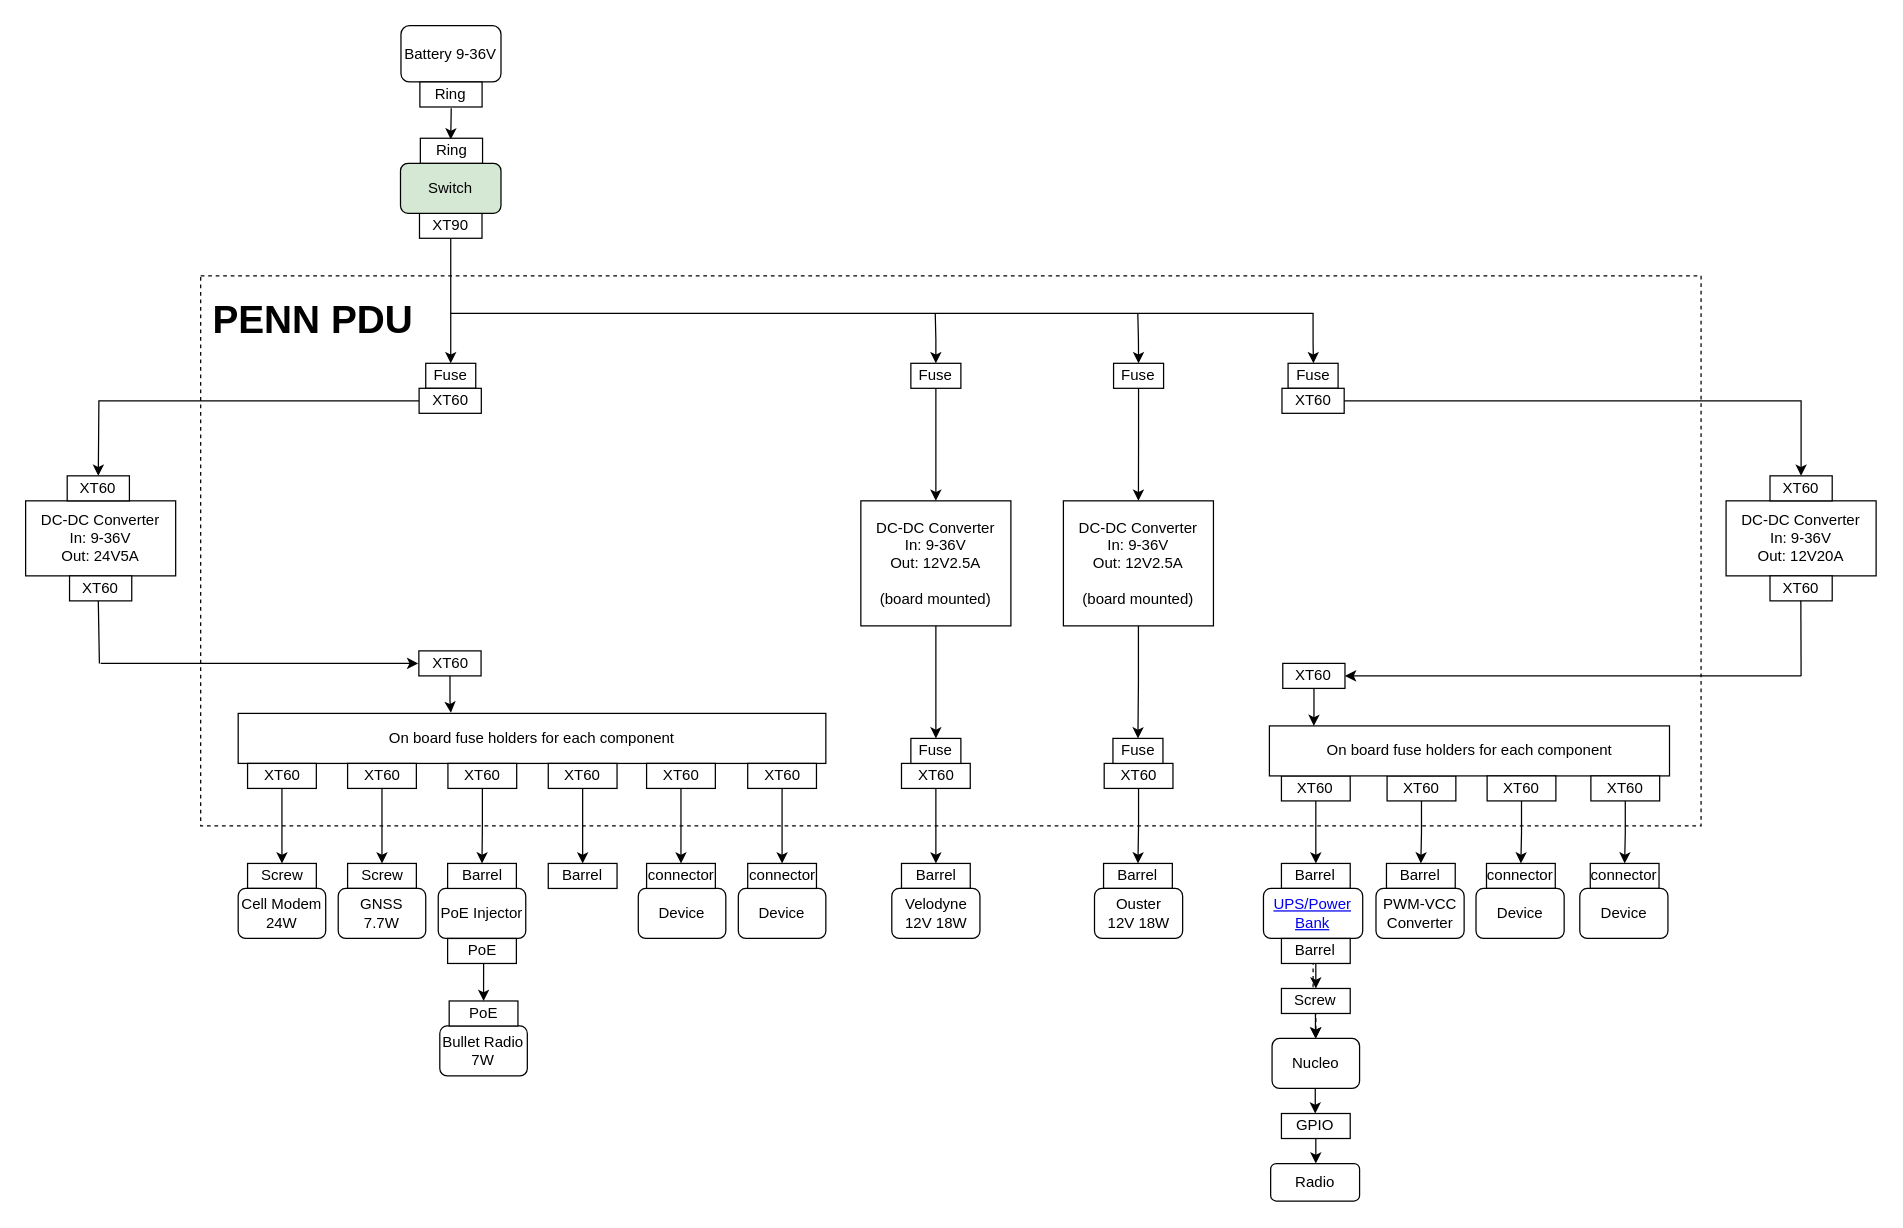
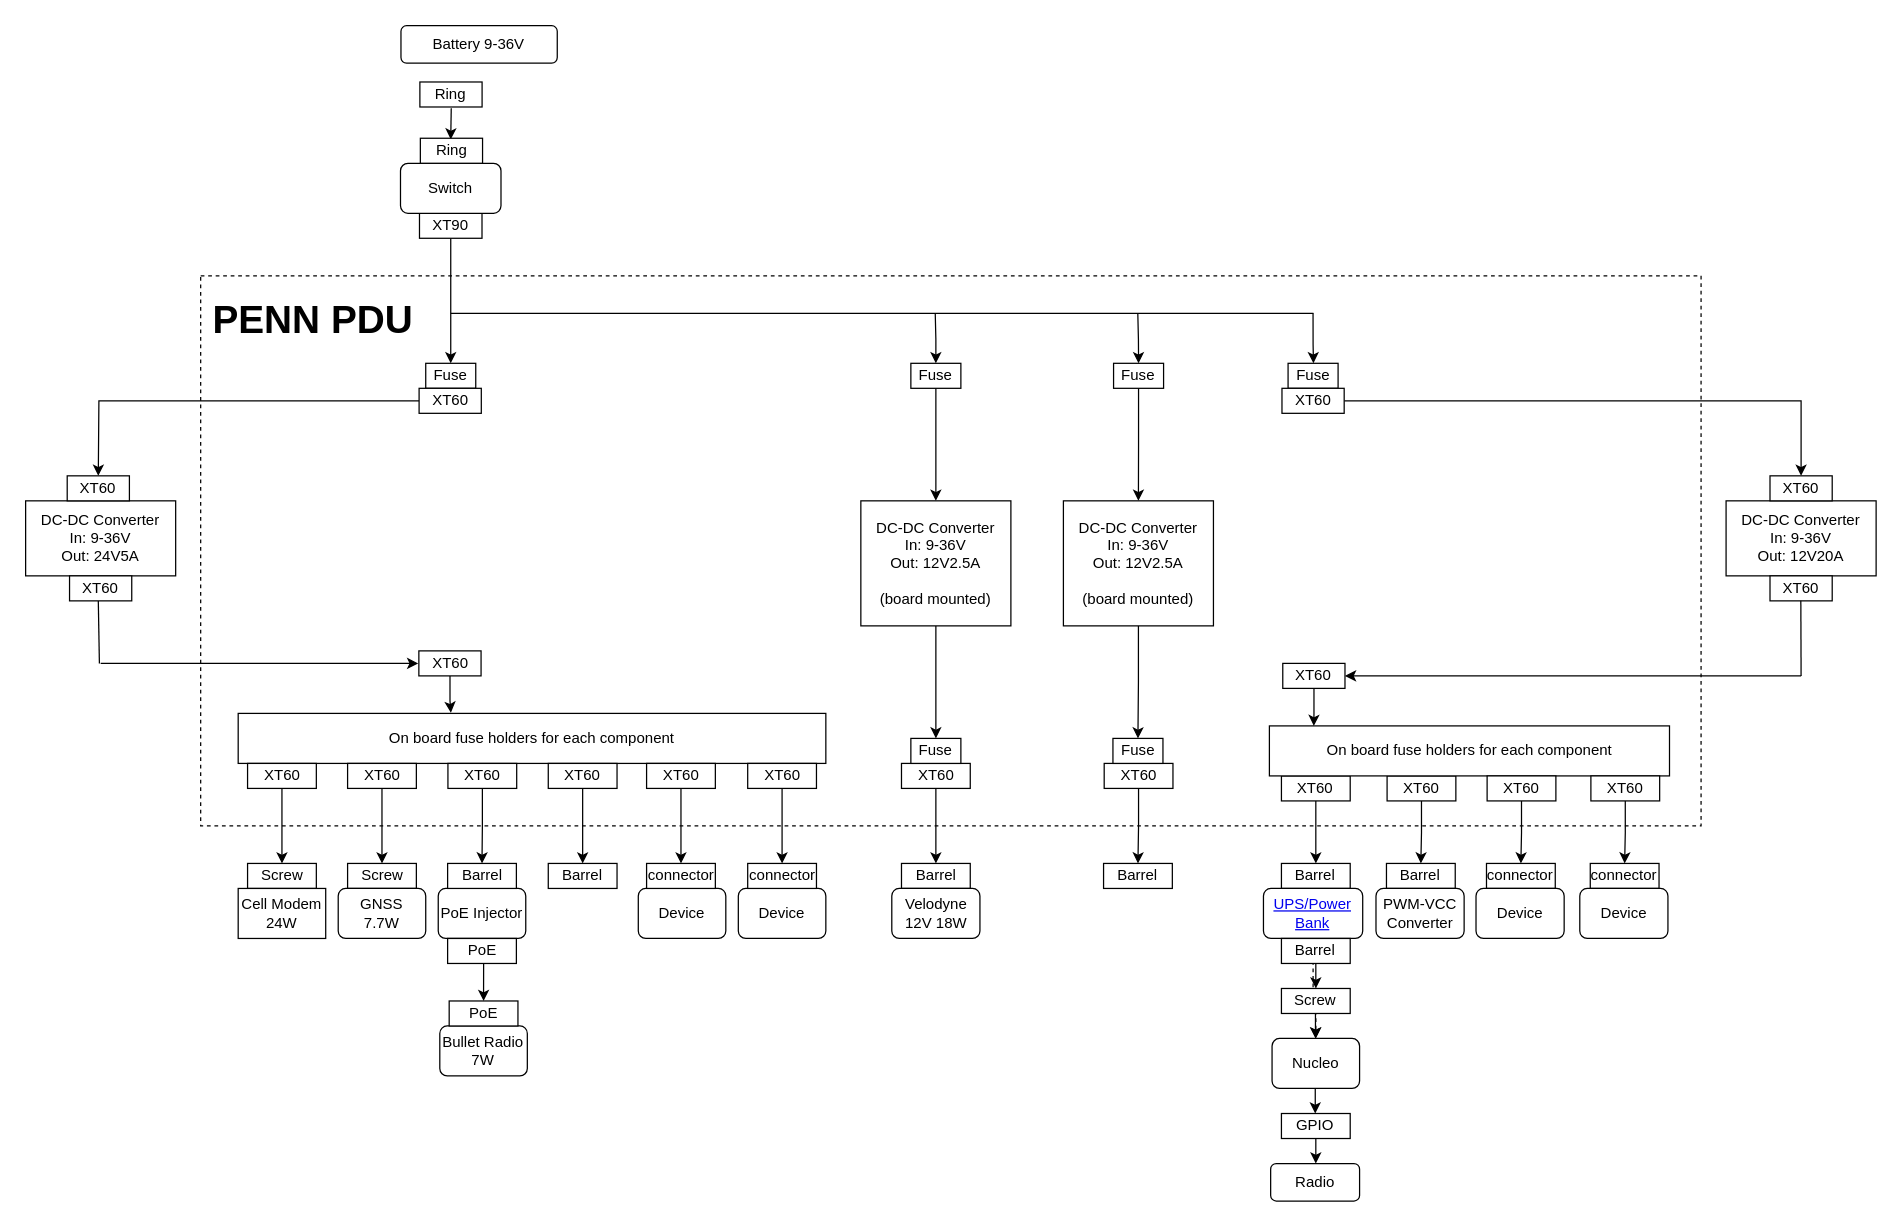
(451, 54) -> (479, 44)
(451, 188) -> (451, 188)
(282, 913) -> (282, 913)
(1138, 913) -> none
